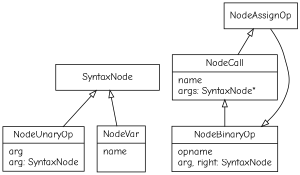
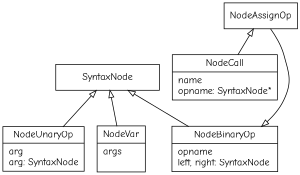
(217, 91) -> (225, 91)
(225, 117) -> (162, 110)
(115, 151) -> (113, 151)
(225, 163) -> (224, 163)
